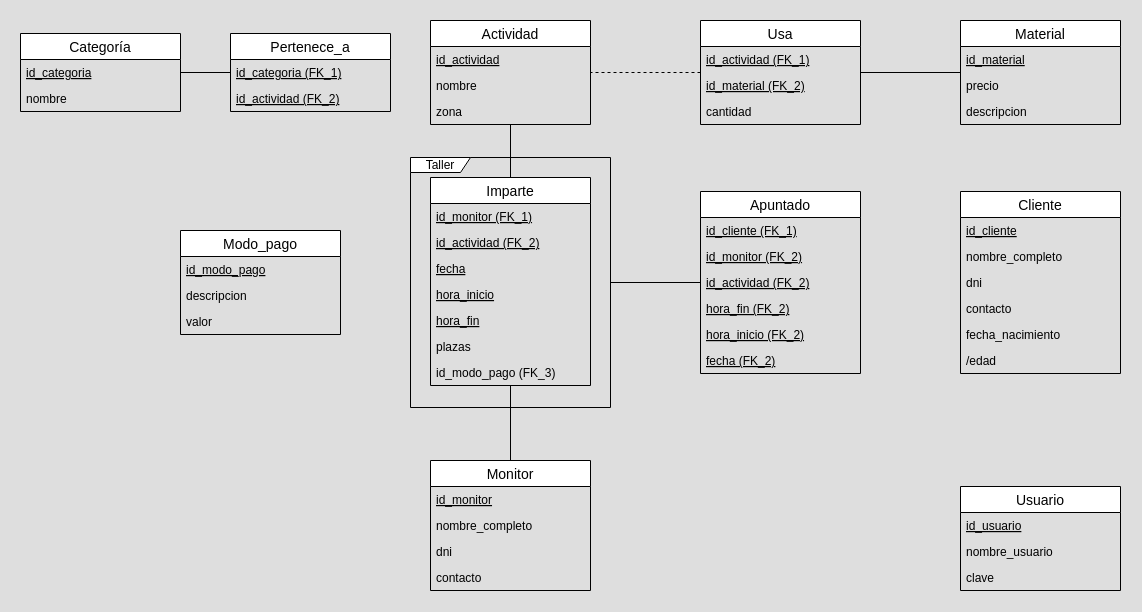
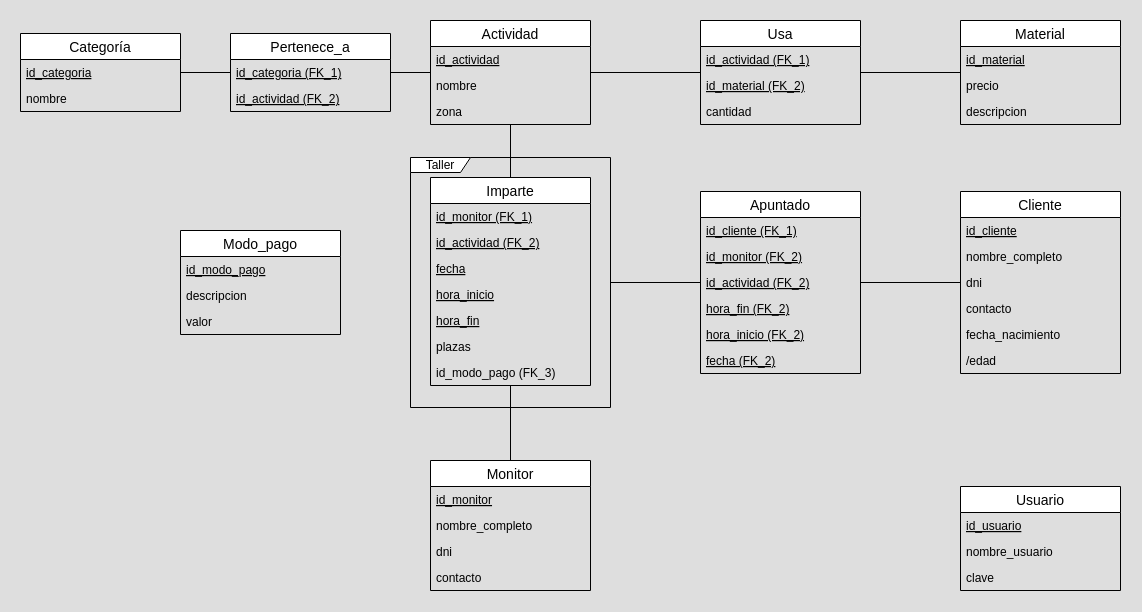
none -> (411, 73)
(646, 73) -> (646, 73)
none -> (910, 283)
